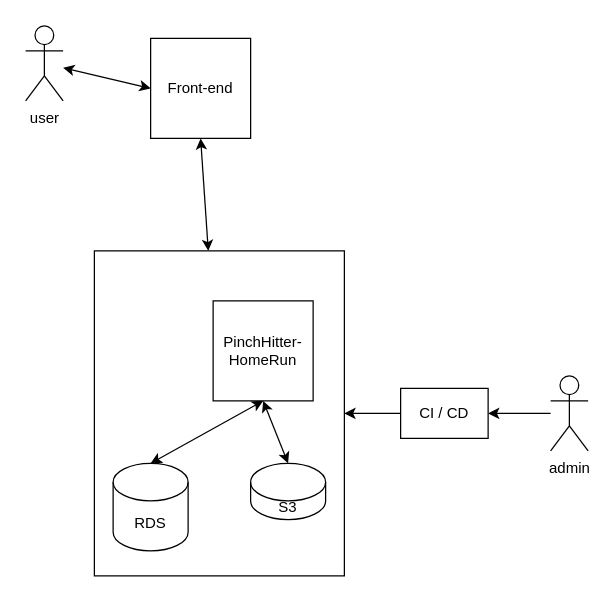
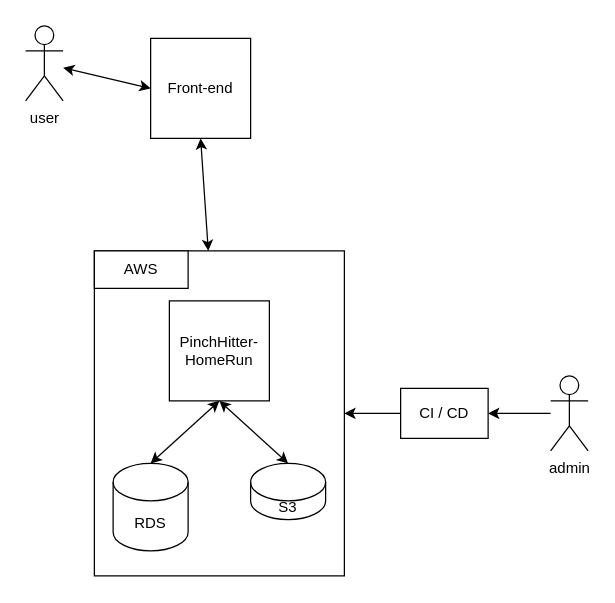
none -> (141, 269)
(263, 351) -> (219, 351)
